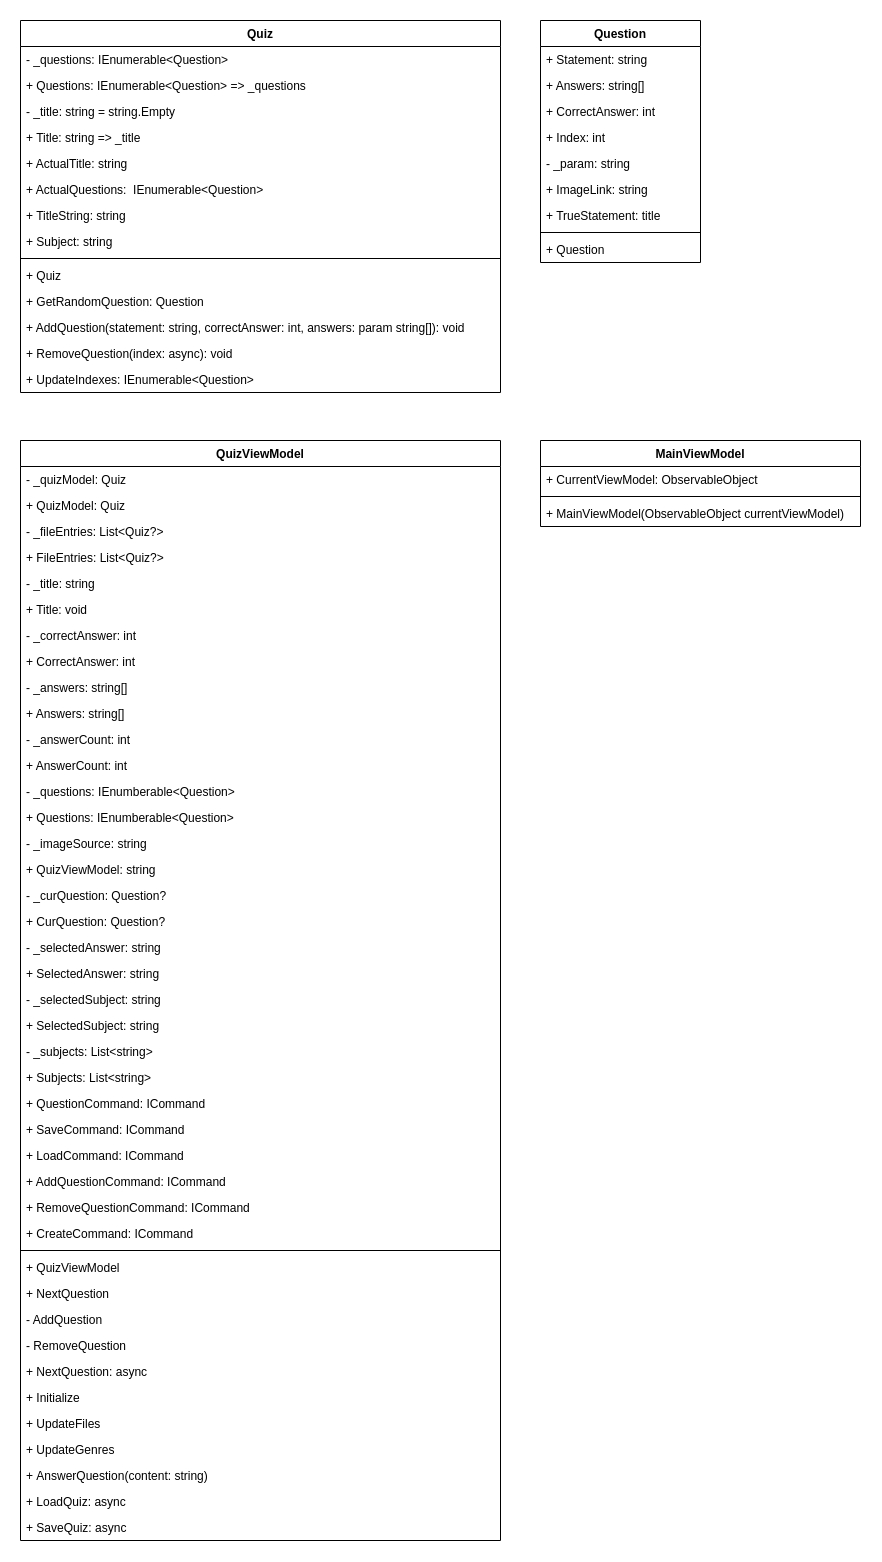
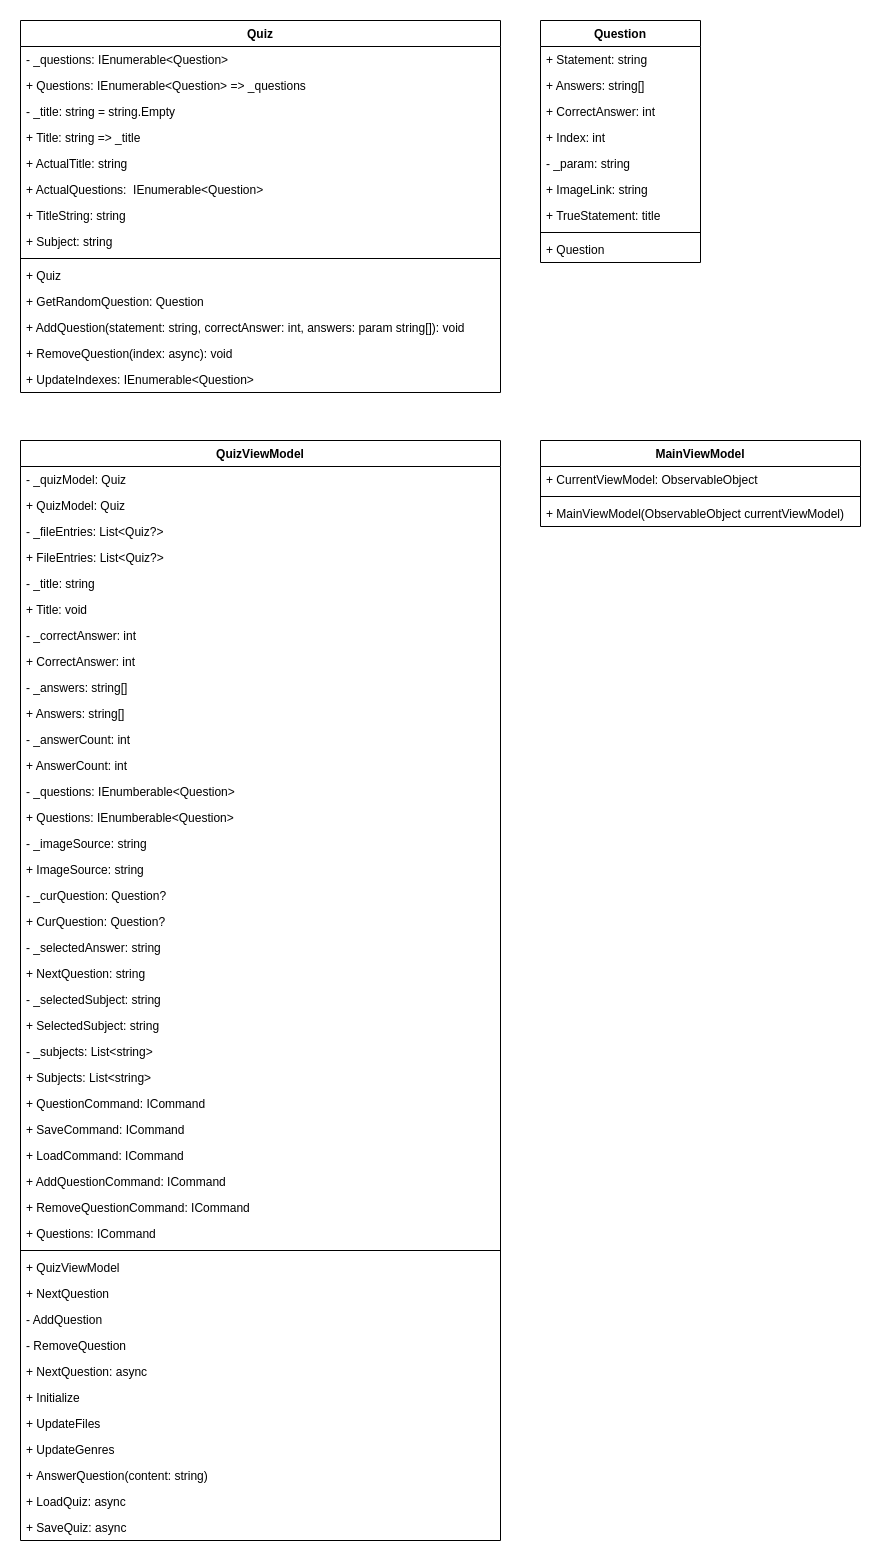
(92, 870) -> (90, 870)
(99, 974) -> (92, 974)
(105, 1234) -> (90, 1234)
